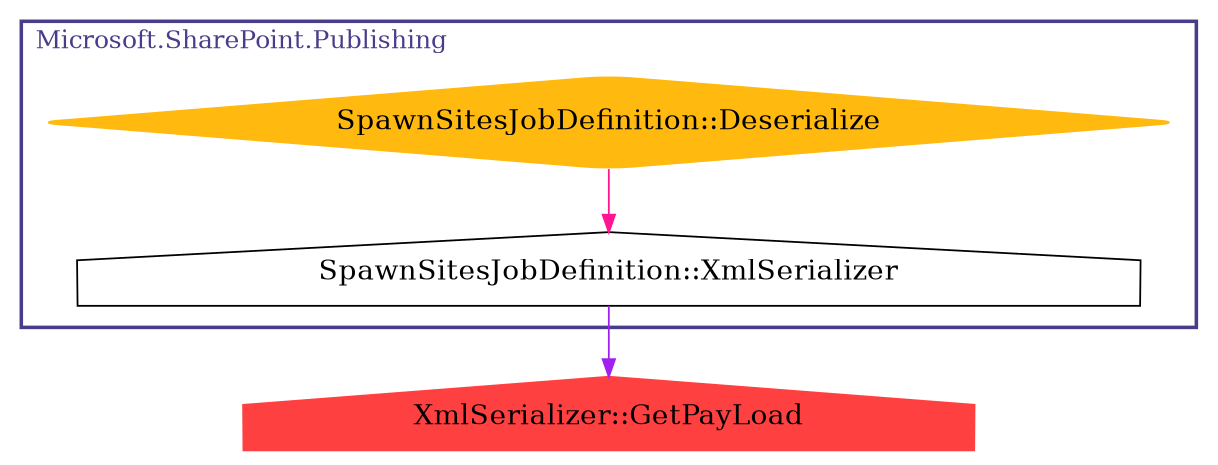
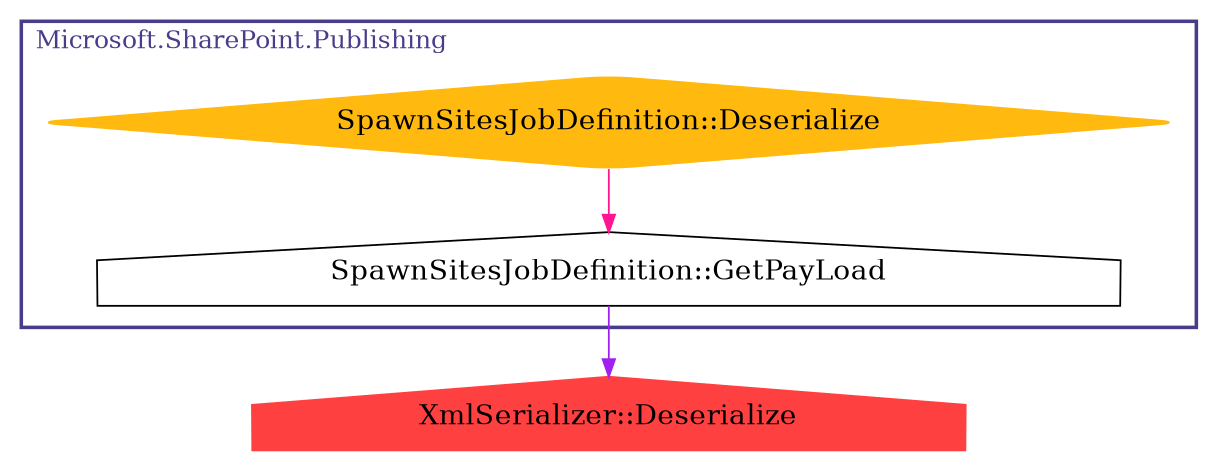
(609, 273) -> (609, 273)
(609, 417) -> (609, 417)
